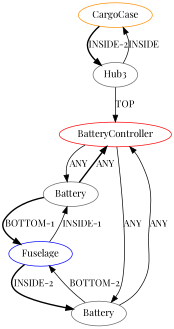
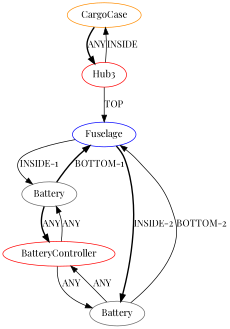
(108, 45) -> (97, 45)
(115, 75) -> (104, 75)
(115, 101) -> (104, 101)
